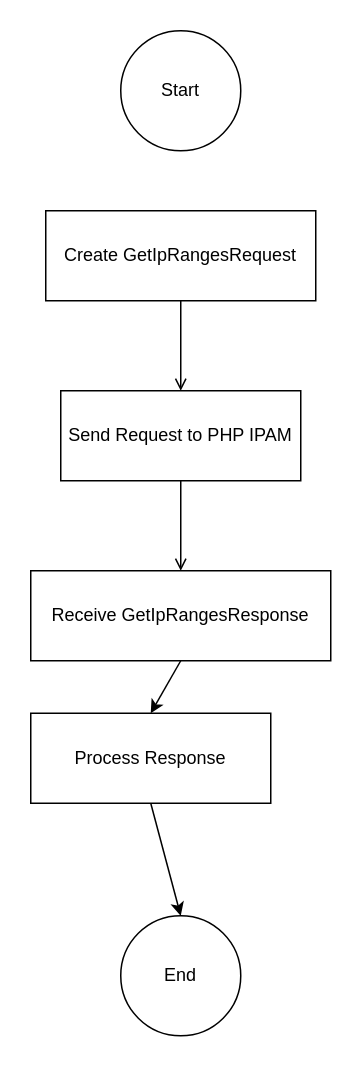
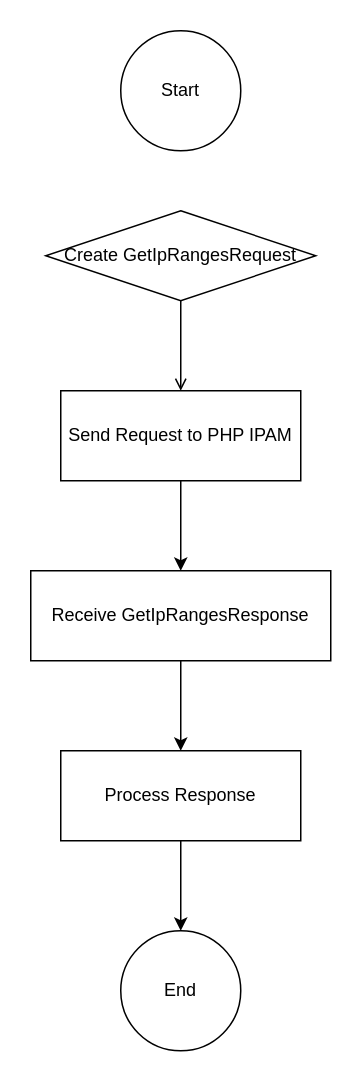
(181, 256) -> (181, 256)
(181, 561) -> (181, 559)
(151, 758) -> (181, 796)
(181, 976) -> (181, 991)
